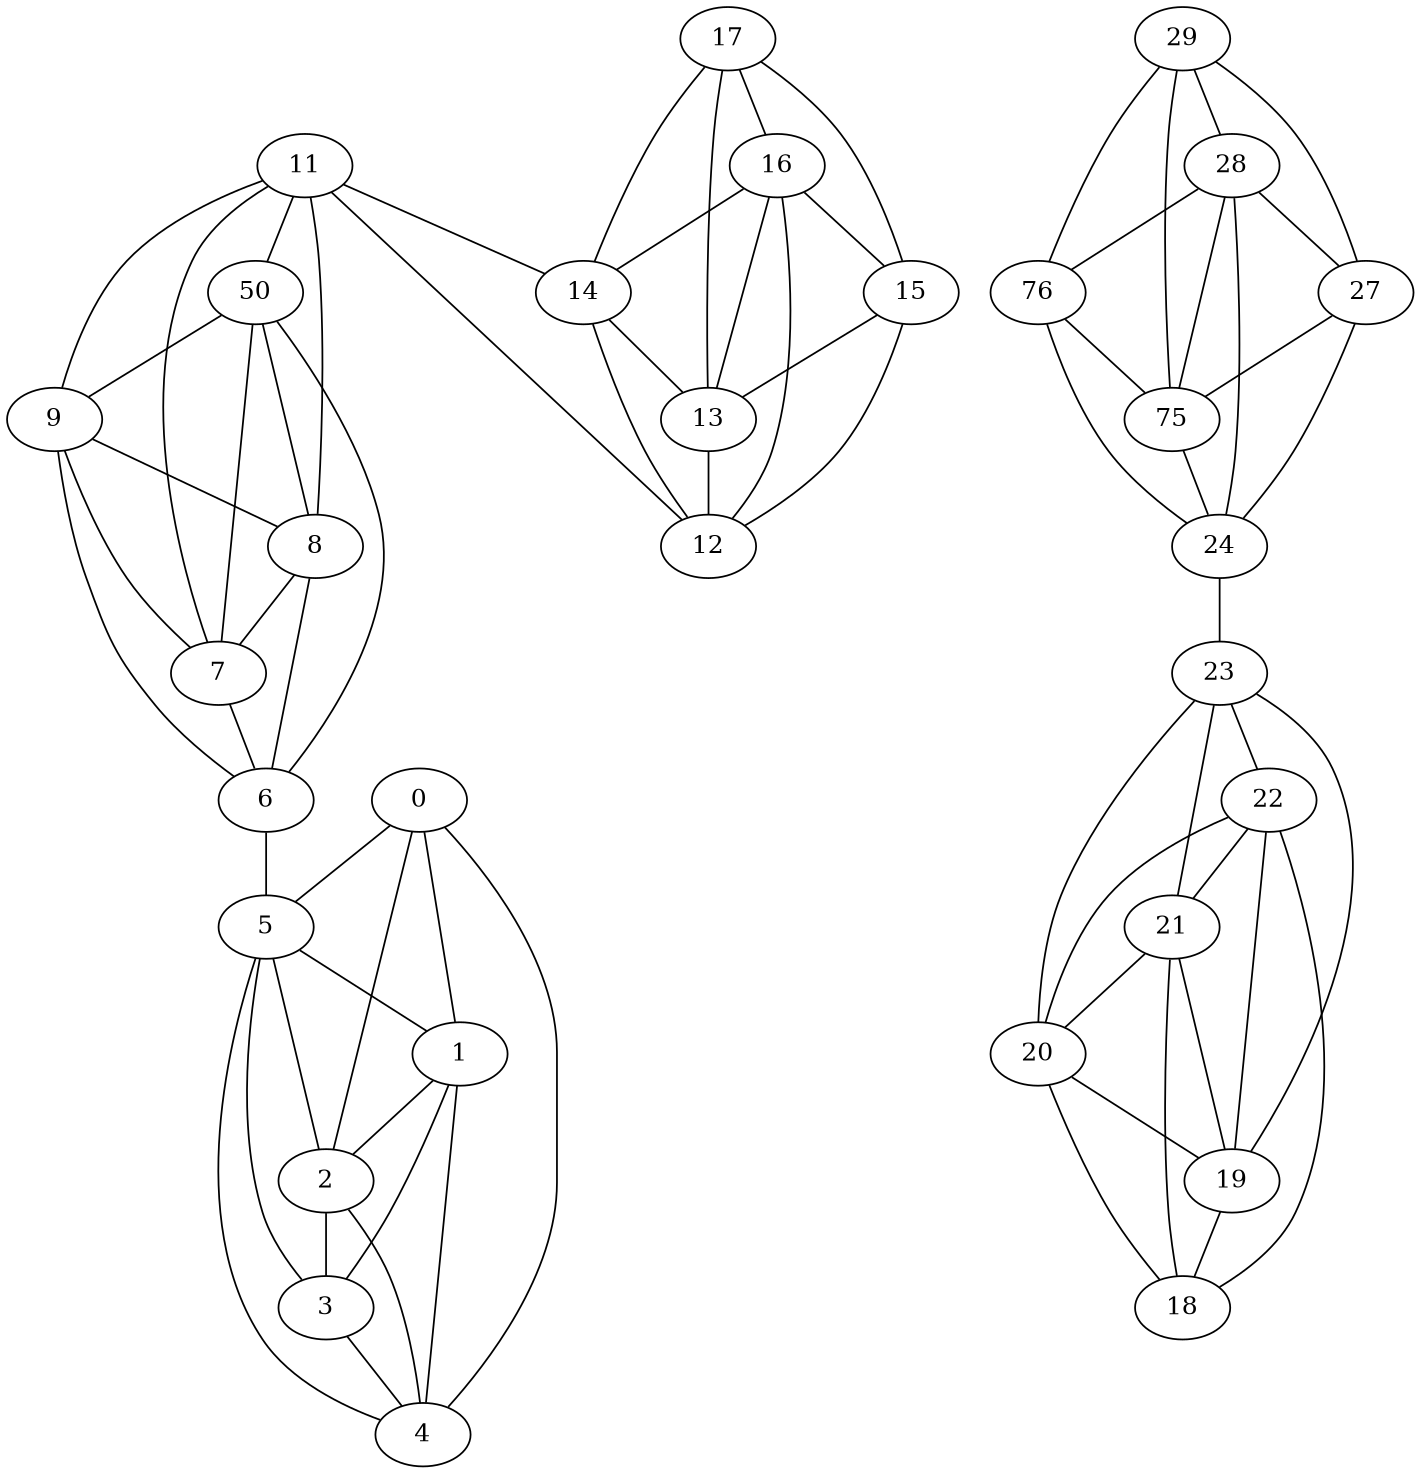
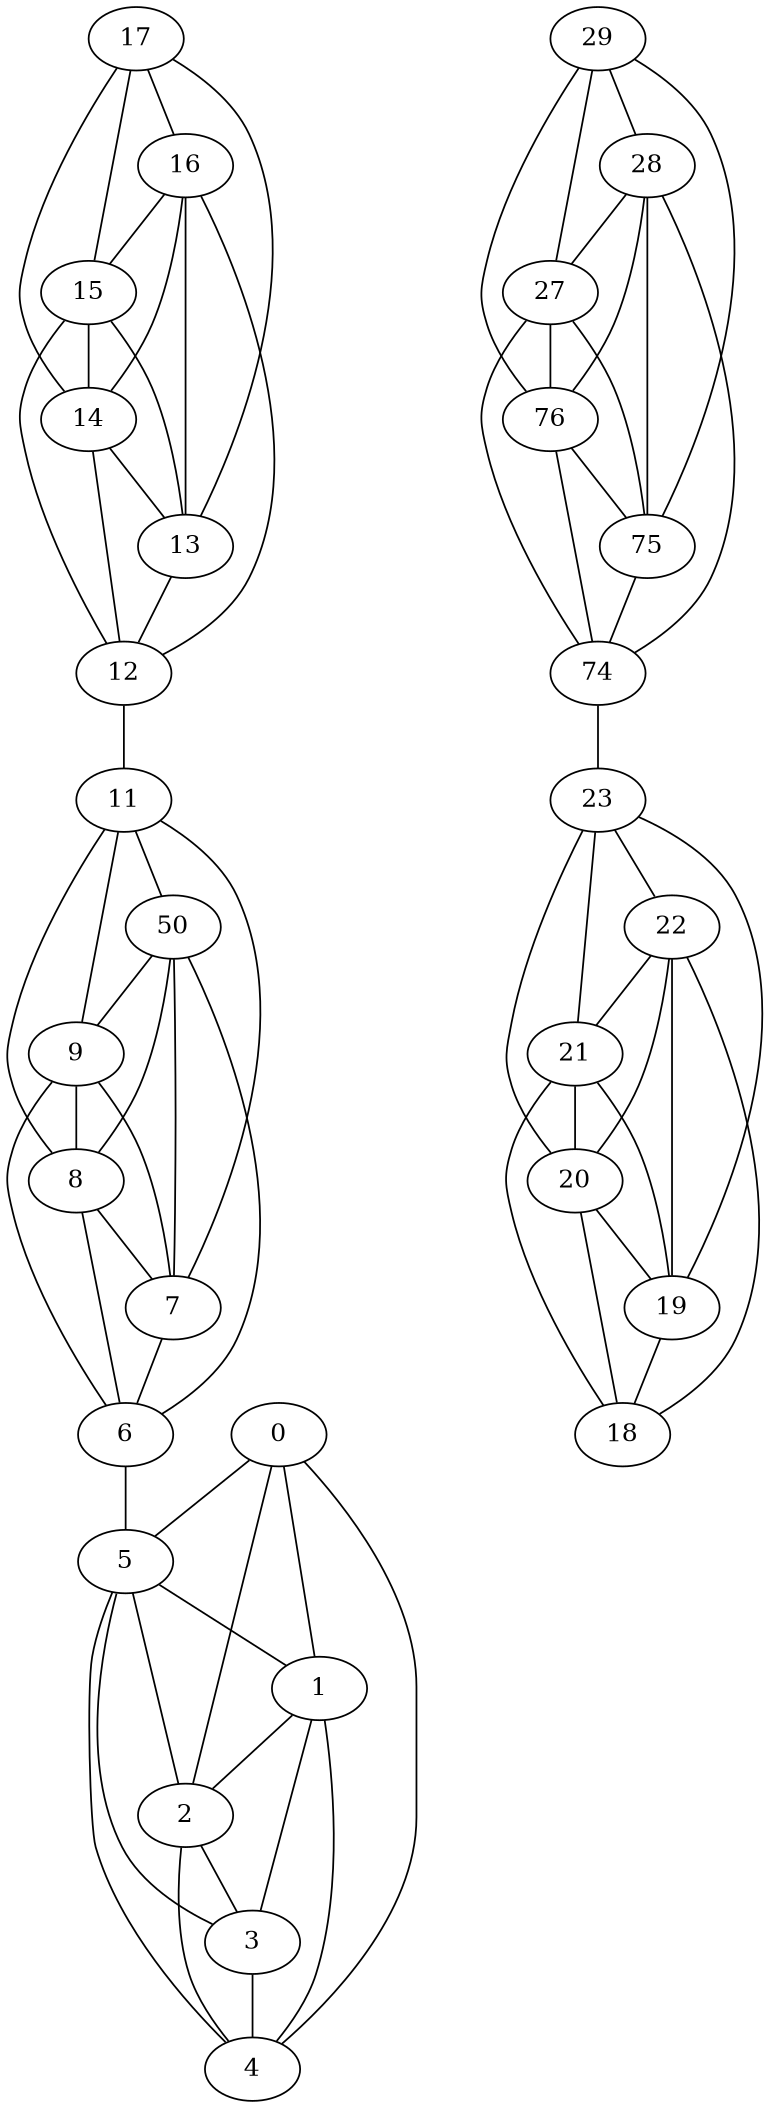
(444, 229) -> (89, 356)
none -> (550, 356)
(1220, 546) -> (598, 673)
